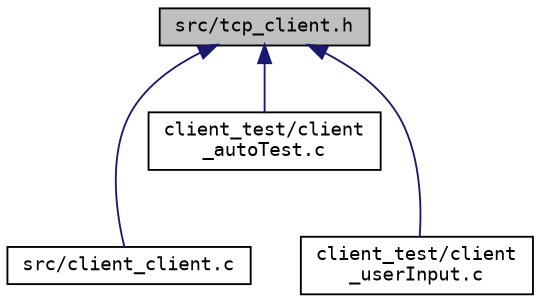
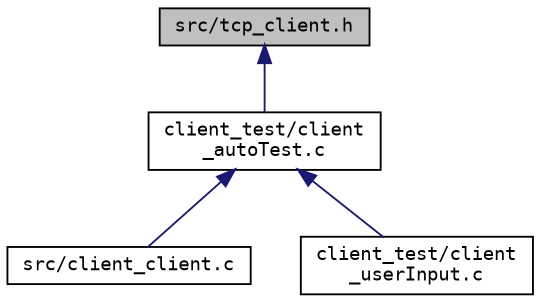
(405, 128) -> (348, 209)
(122, 133) -> (184, 215)
